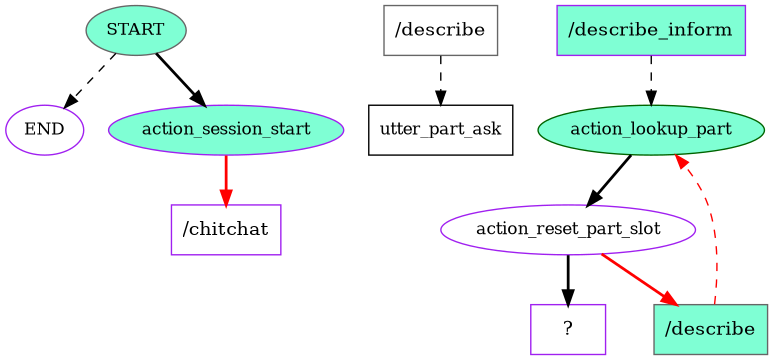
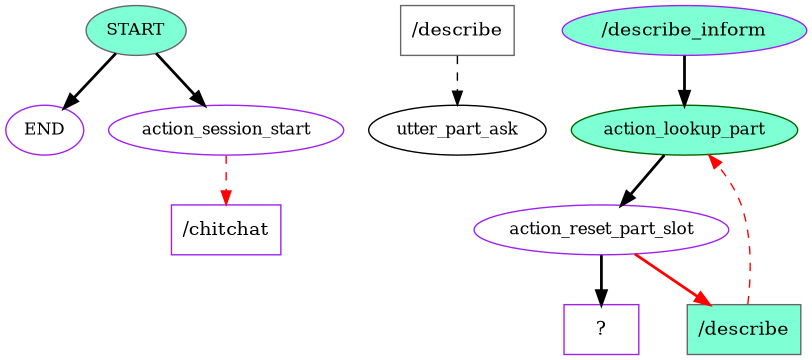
(651, 30) -> (684, 30)
(651, 74) -> (684, 74)
(95, 75) -> (95, 75)
(226, 130) -> (226, 130)
(441, 130) -> (457, 130)
(226, 173) -> (226, 173)
